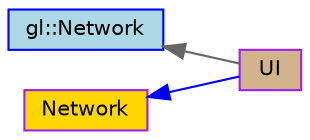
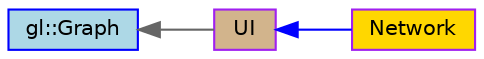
(86, 30) -> (73, 30)
(204, 84) -> (325, 30)
